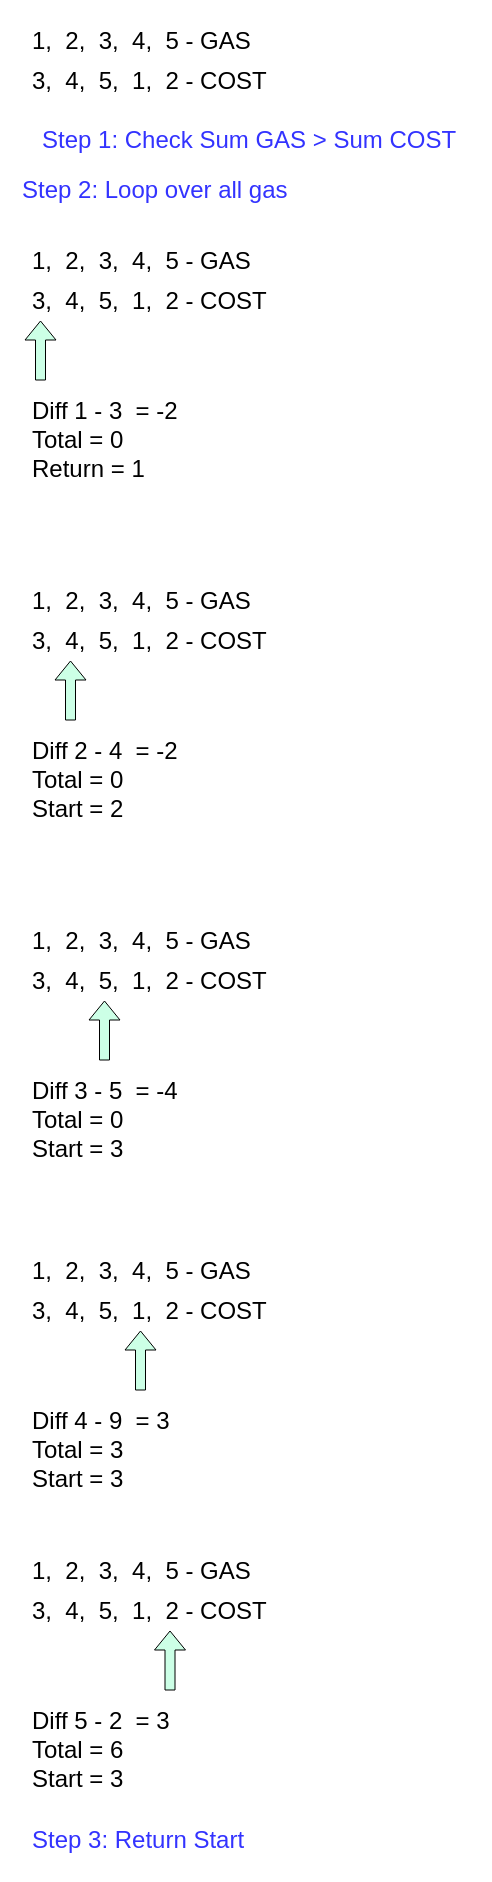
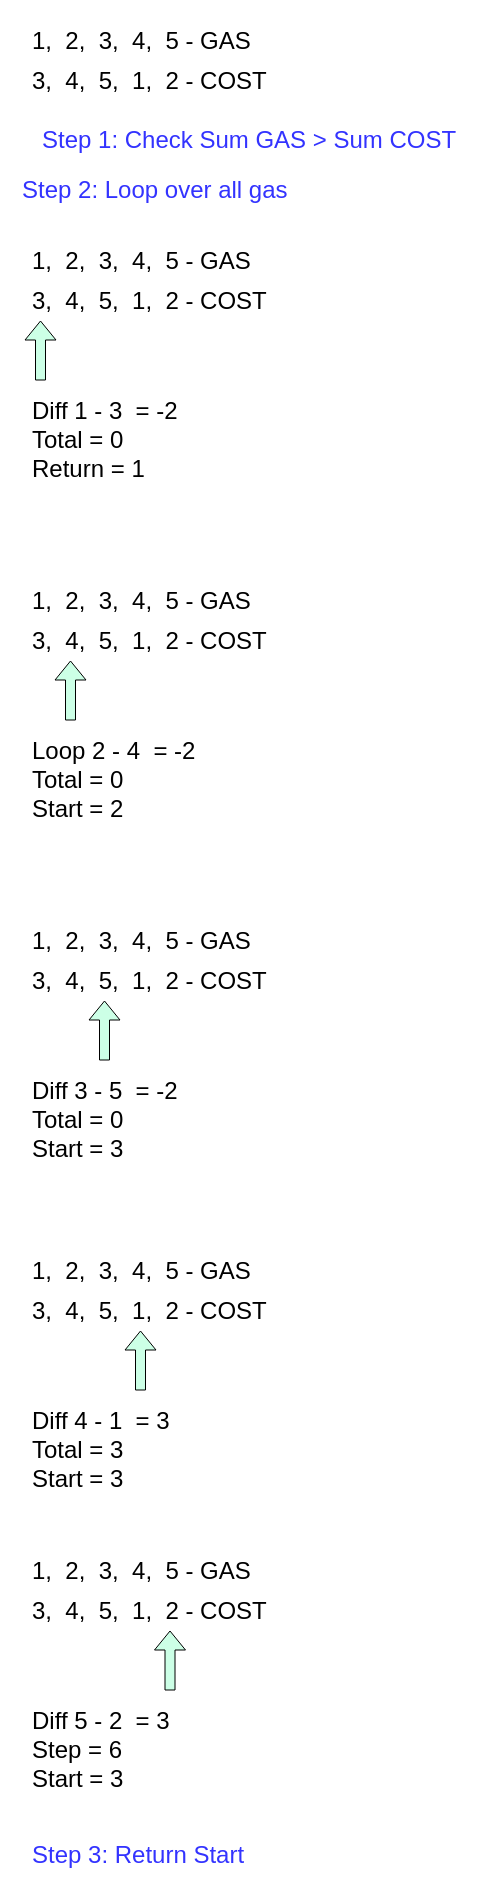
(77, 759) -> (78, 759)
(77, 1099) -> (77, 1099)
(74, 1429) -> (74, 1429)
(74, 1729) -> (74, 1729)
(226, 1841) -> (226, 1856)
